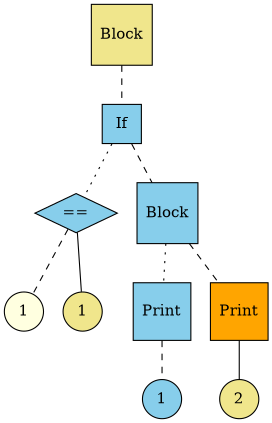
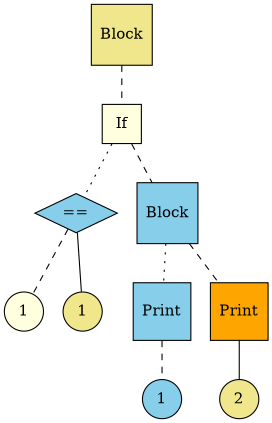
(122, 124) -> (122, 124)
